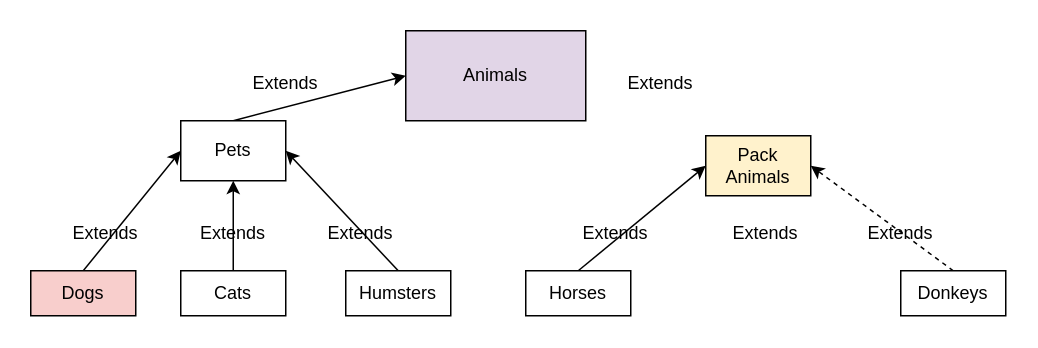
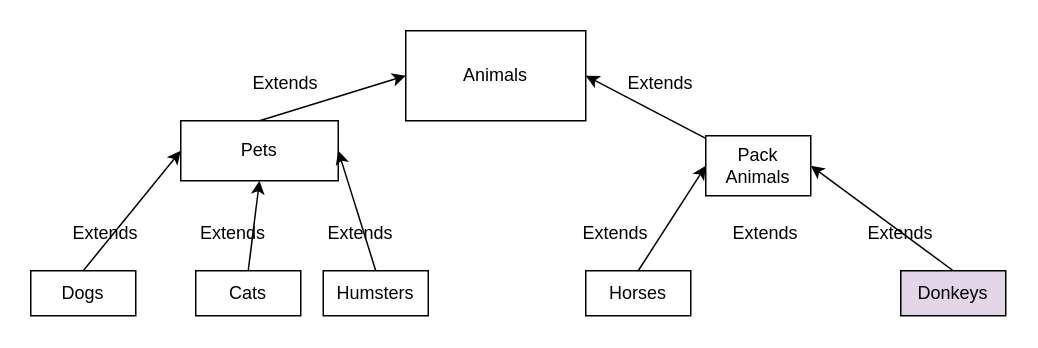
(496, 76) -> (496, 76)
none -> (650, 110)
(233, 151) -> (260, 151)
(758, 166) -> (758, 166)
(886, 221) -> (886, 221)
(83, 293) -> (83, 293)
(233, 293) -> (248, 293)
(398, 293) -> (376, 293)
(578, 293) -> (638, 293)
(953, 293) -> (953, 293)
